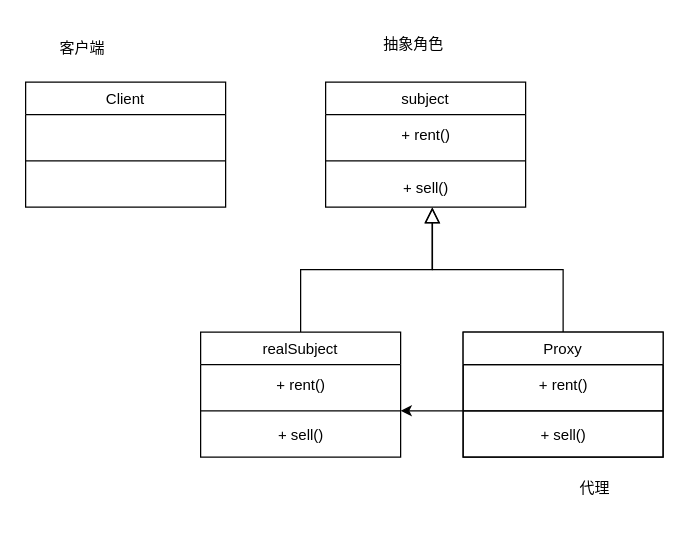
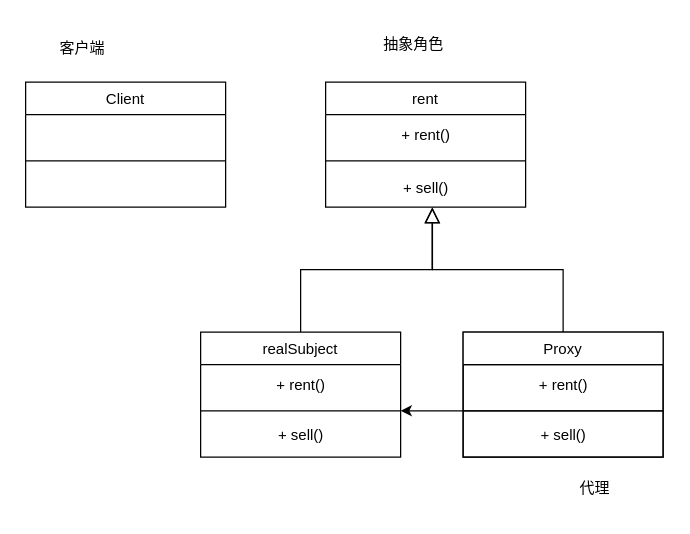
(425, 99) -> (425, 99)
